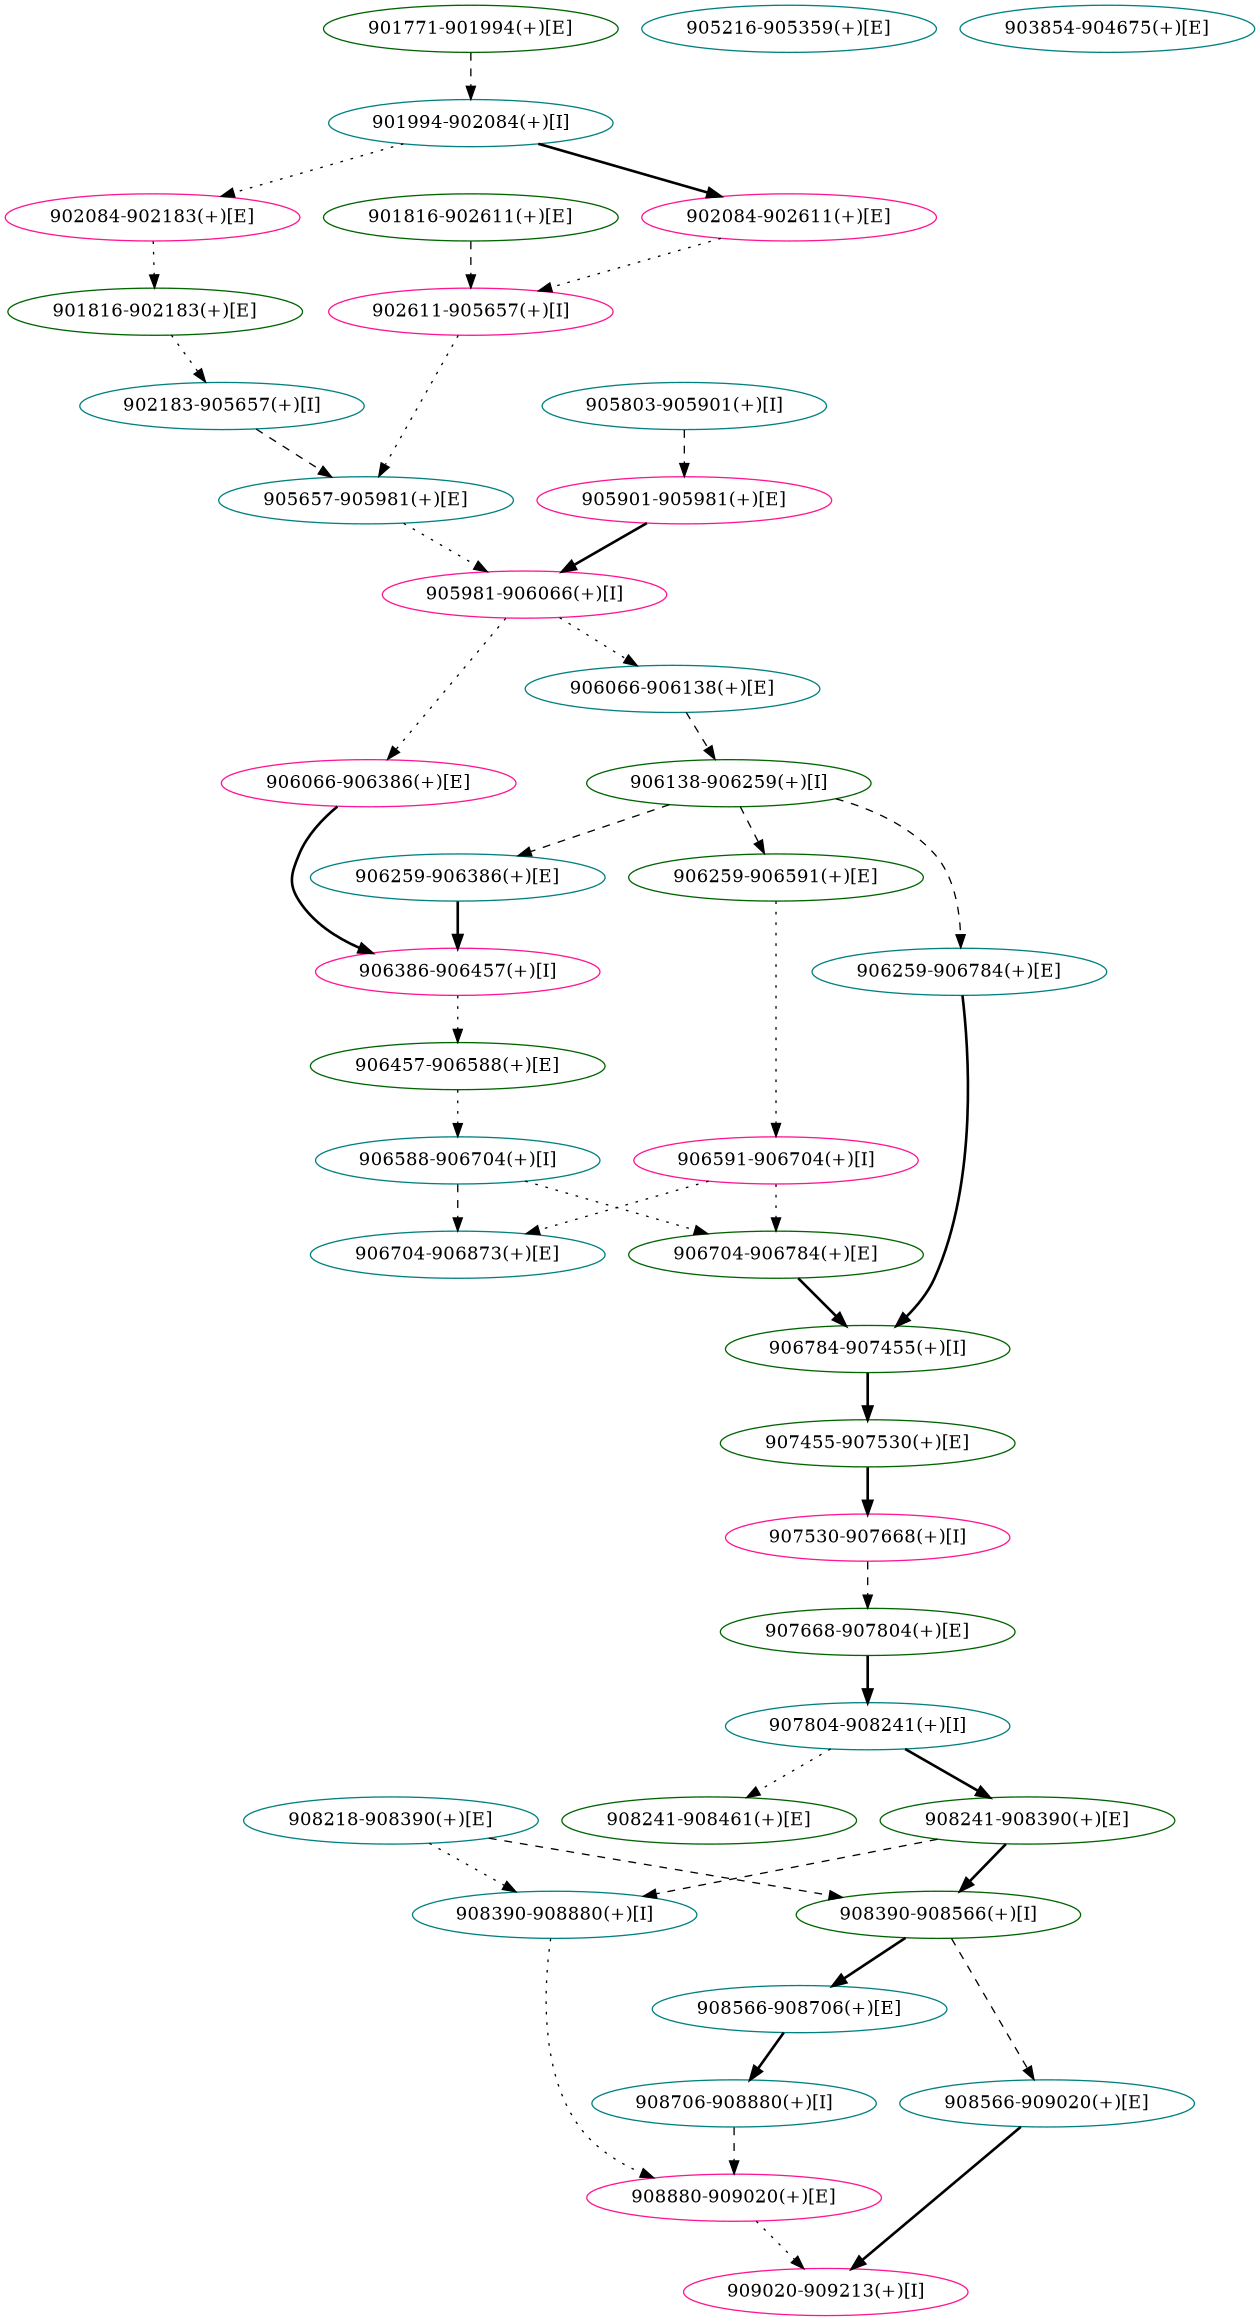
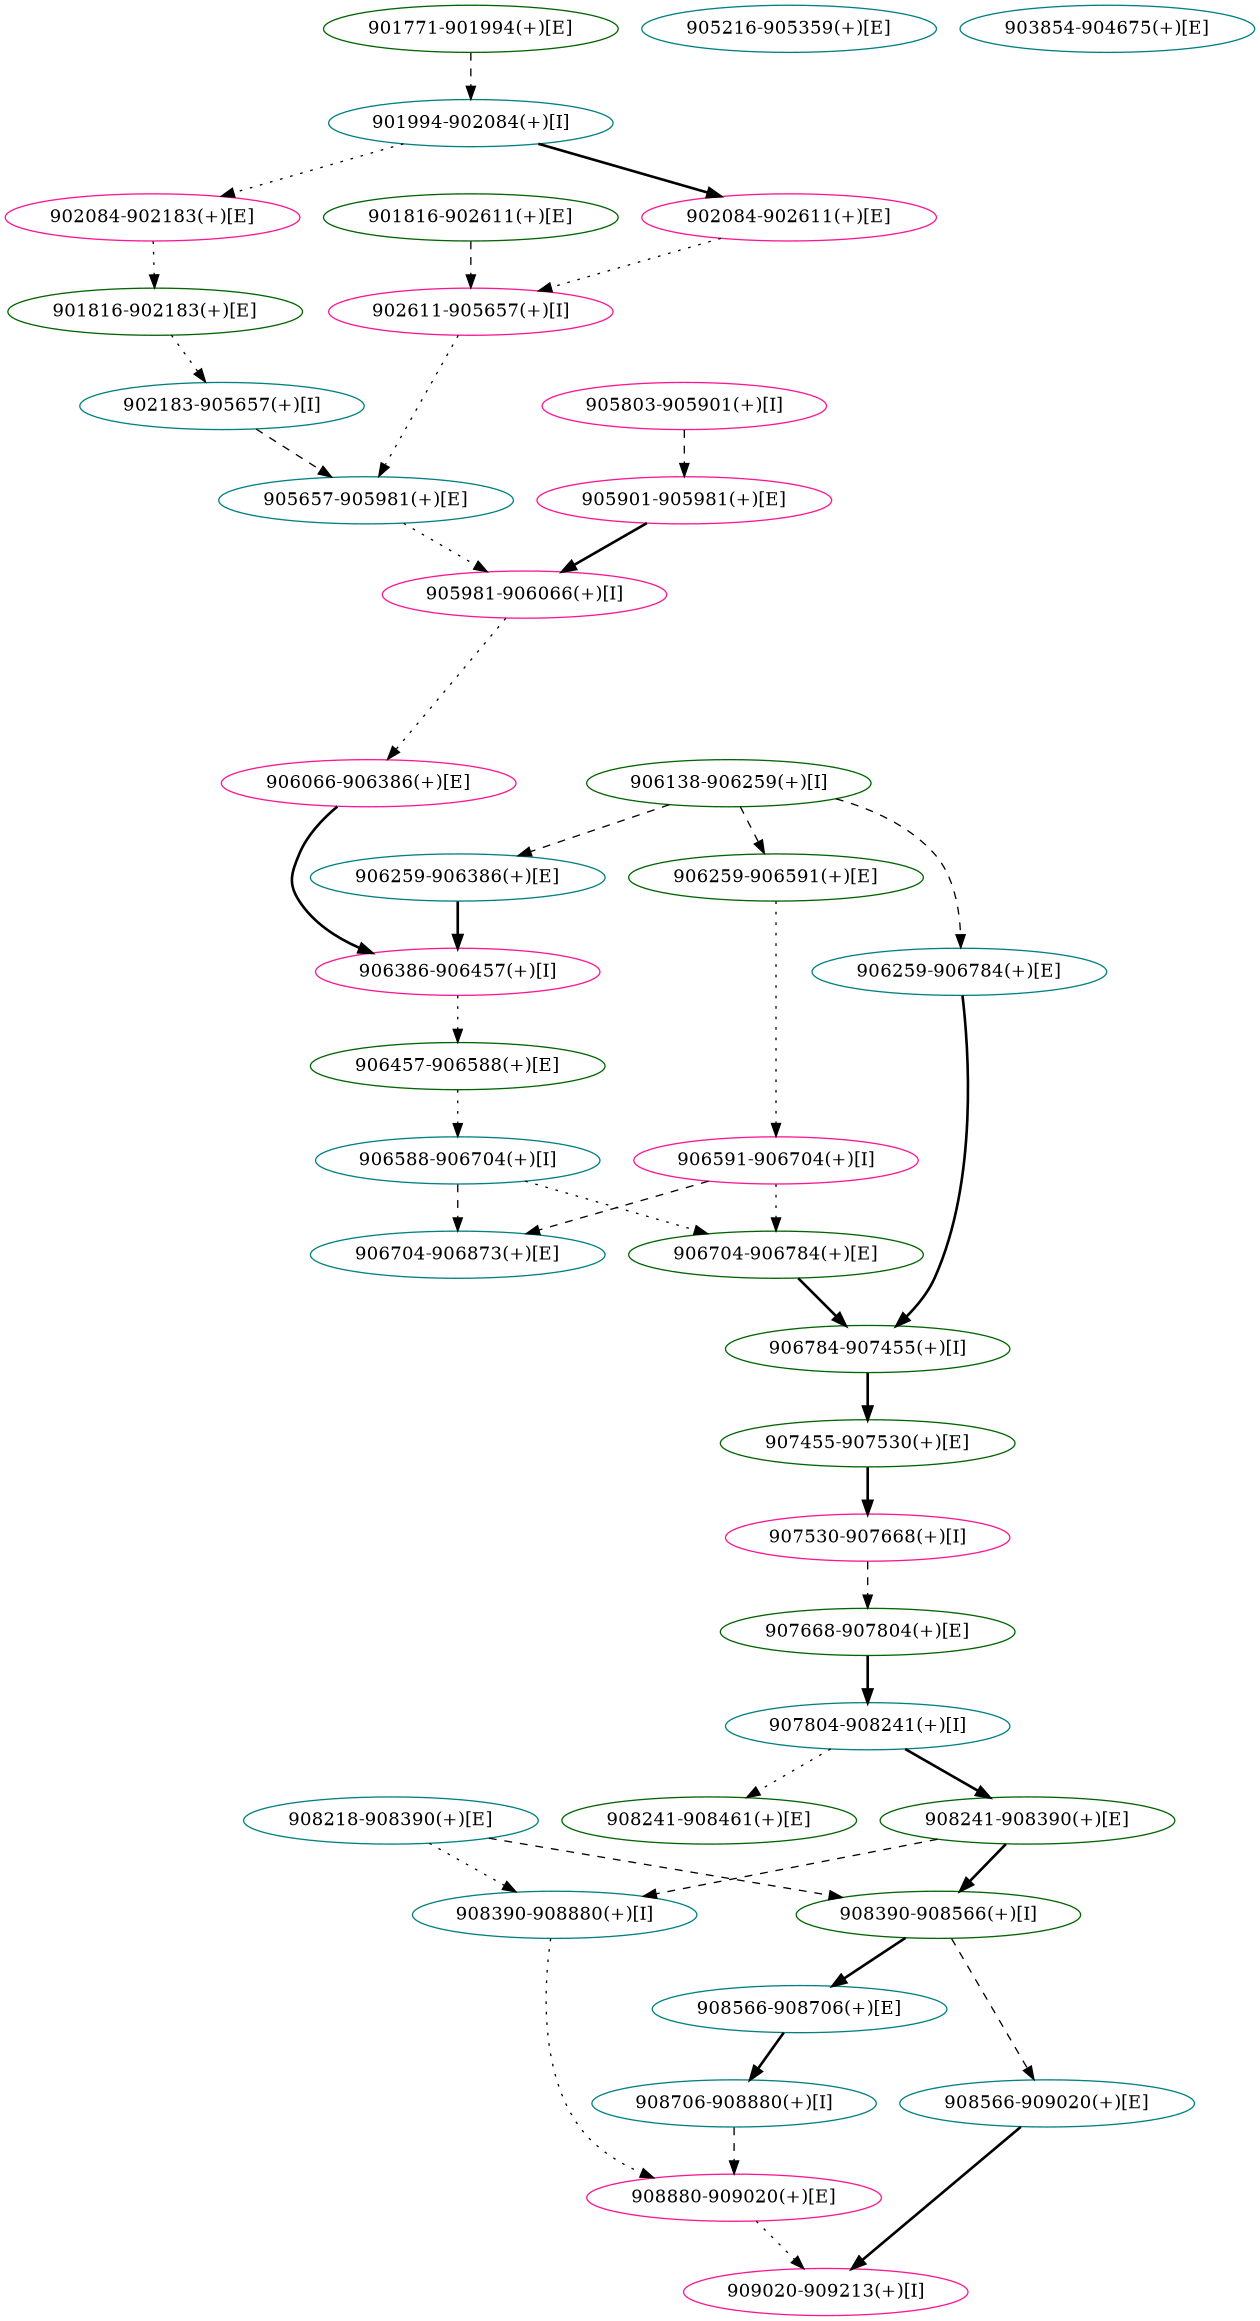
(684, 406) -> (684, 406)
(673, 689) -> none
(632, 1203) -> (632, 1203)
